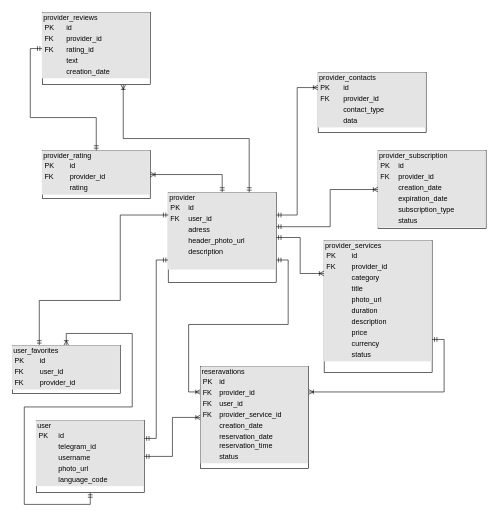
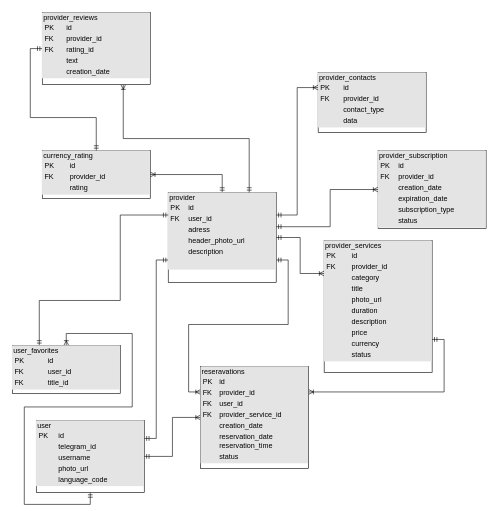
(71, 168) -> (72, 168)
(40, 363) -> (40, 363)
